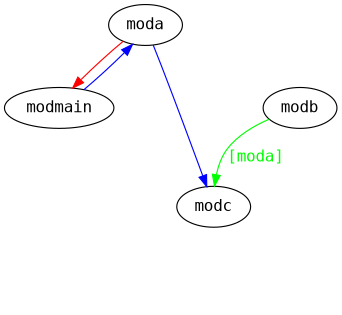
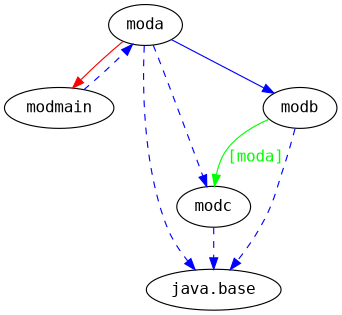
none -> (218, 64)
(104, 72) -> (104, 72)
(178, 110) -> (178, 110)
none -> (214, 290)
